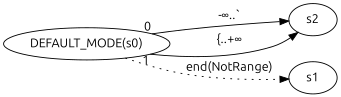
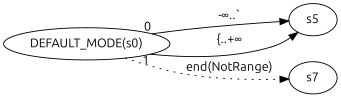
(313, 20) -> (313, 20)
(313, 78) -> (313, 78)
